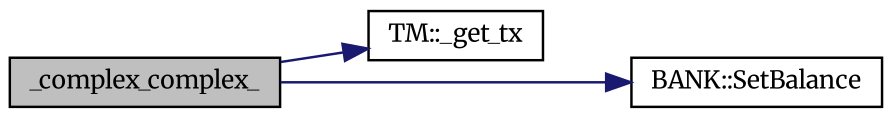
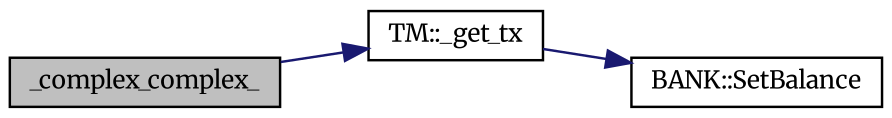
(443, 82) -> (575, 54)
